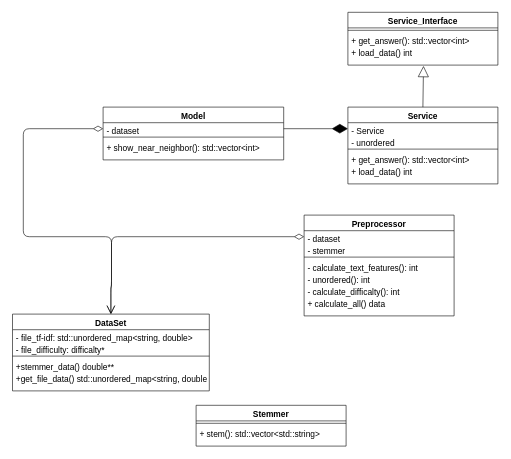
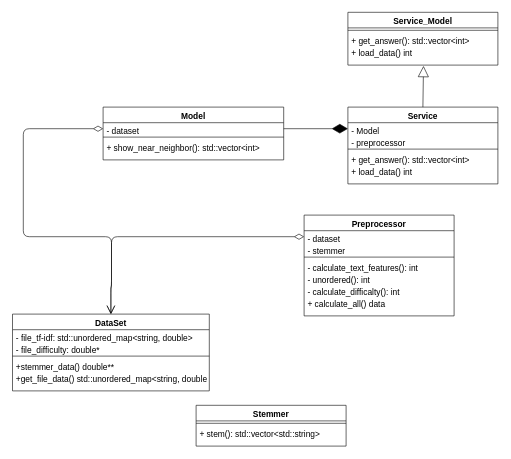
(422, 21) -> (422, 21)
(370, 132) -> (365, 132)
(376, 144) -> (383, 144)
(74, 351) -> (67, 351)
